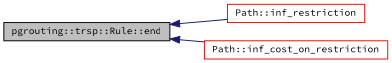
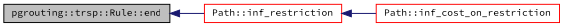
(192, 41) -> (364, 13)
